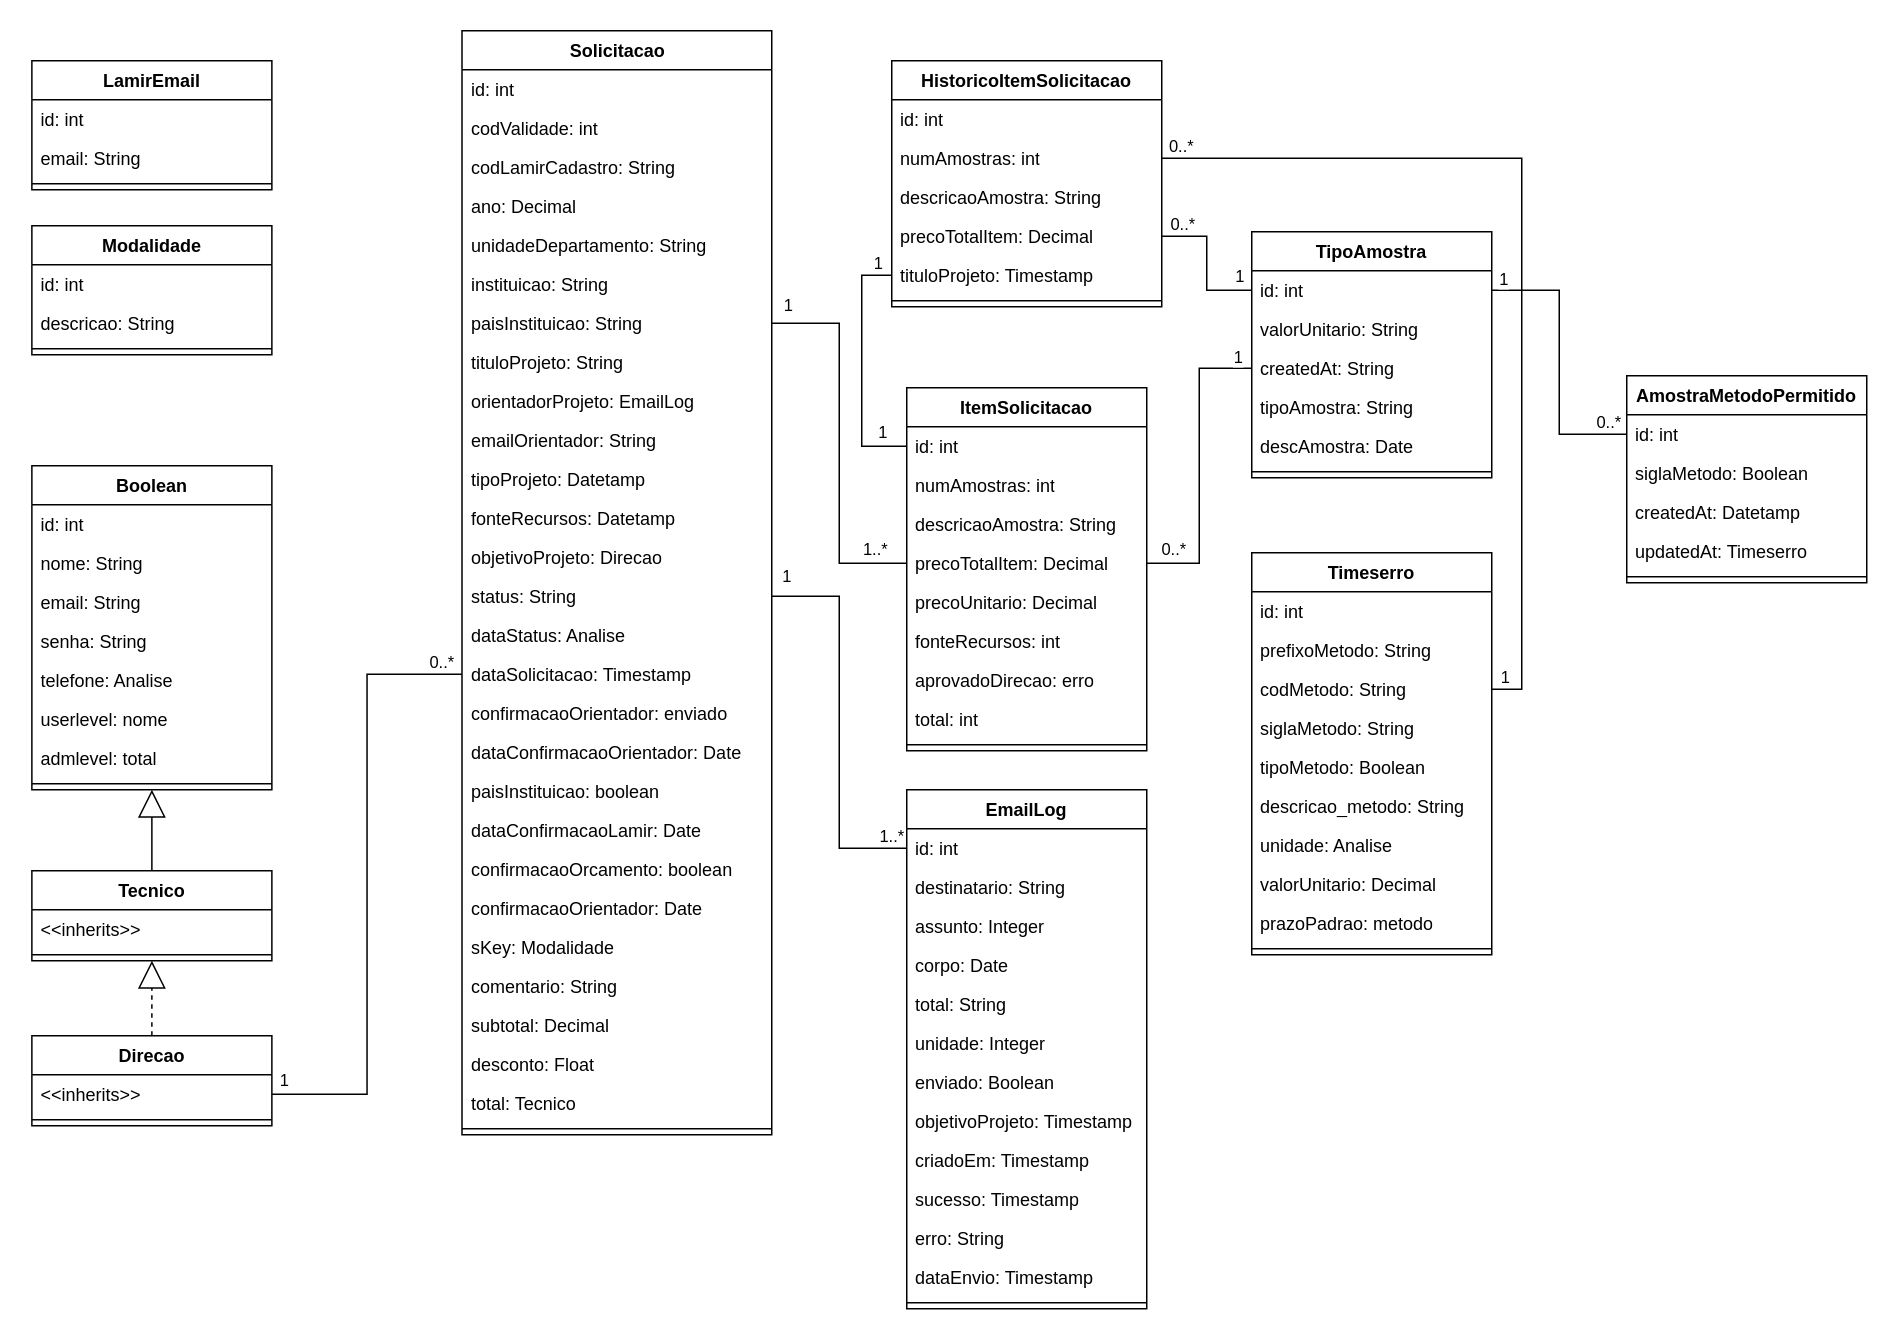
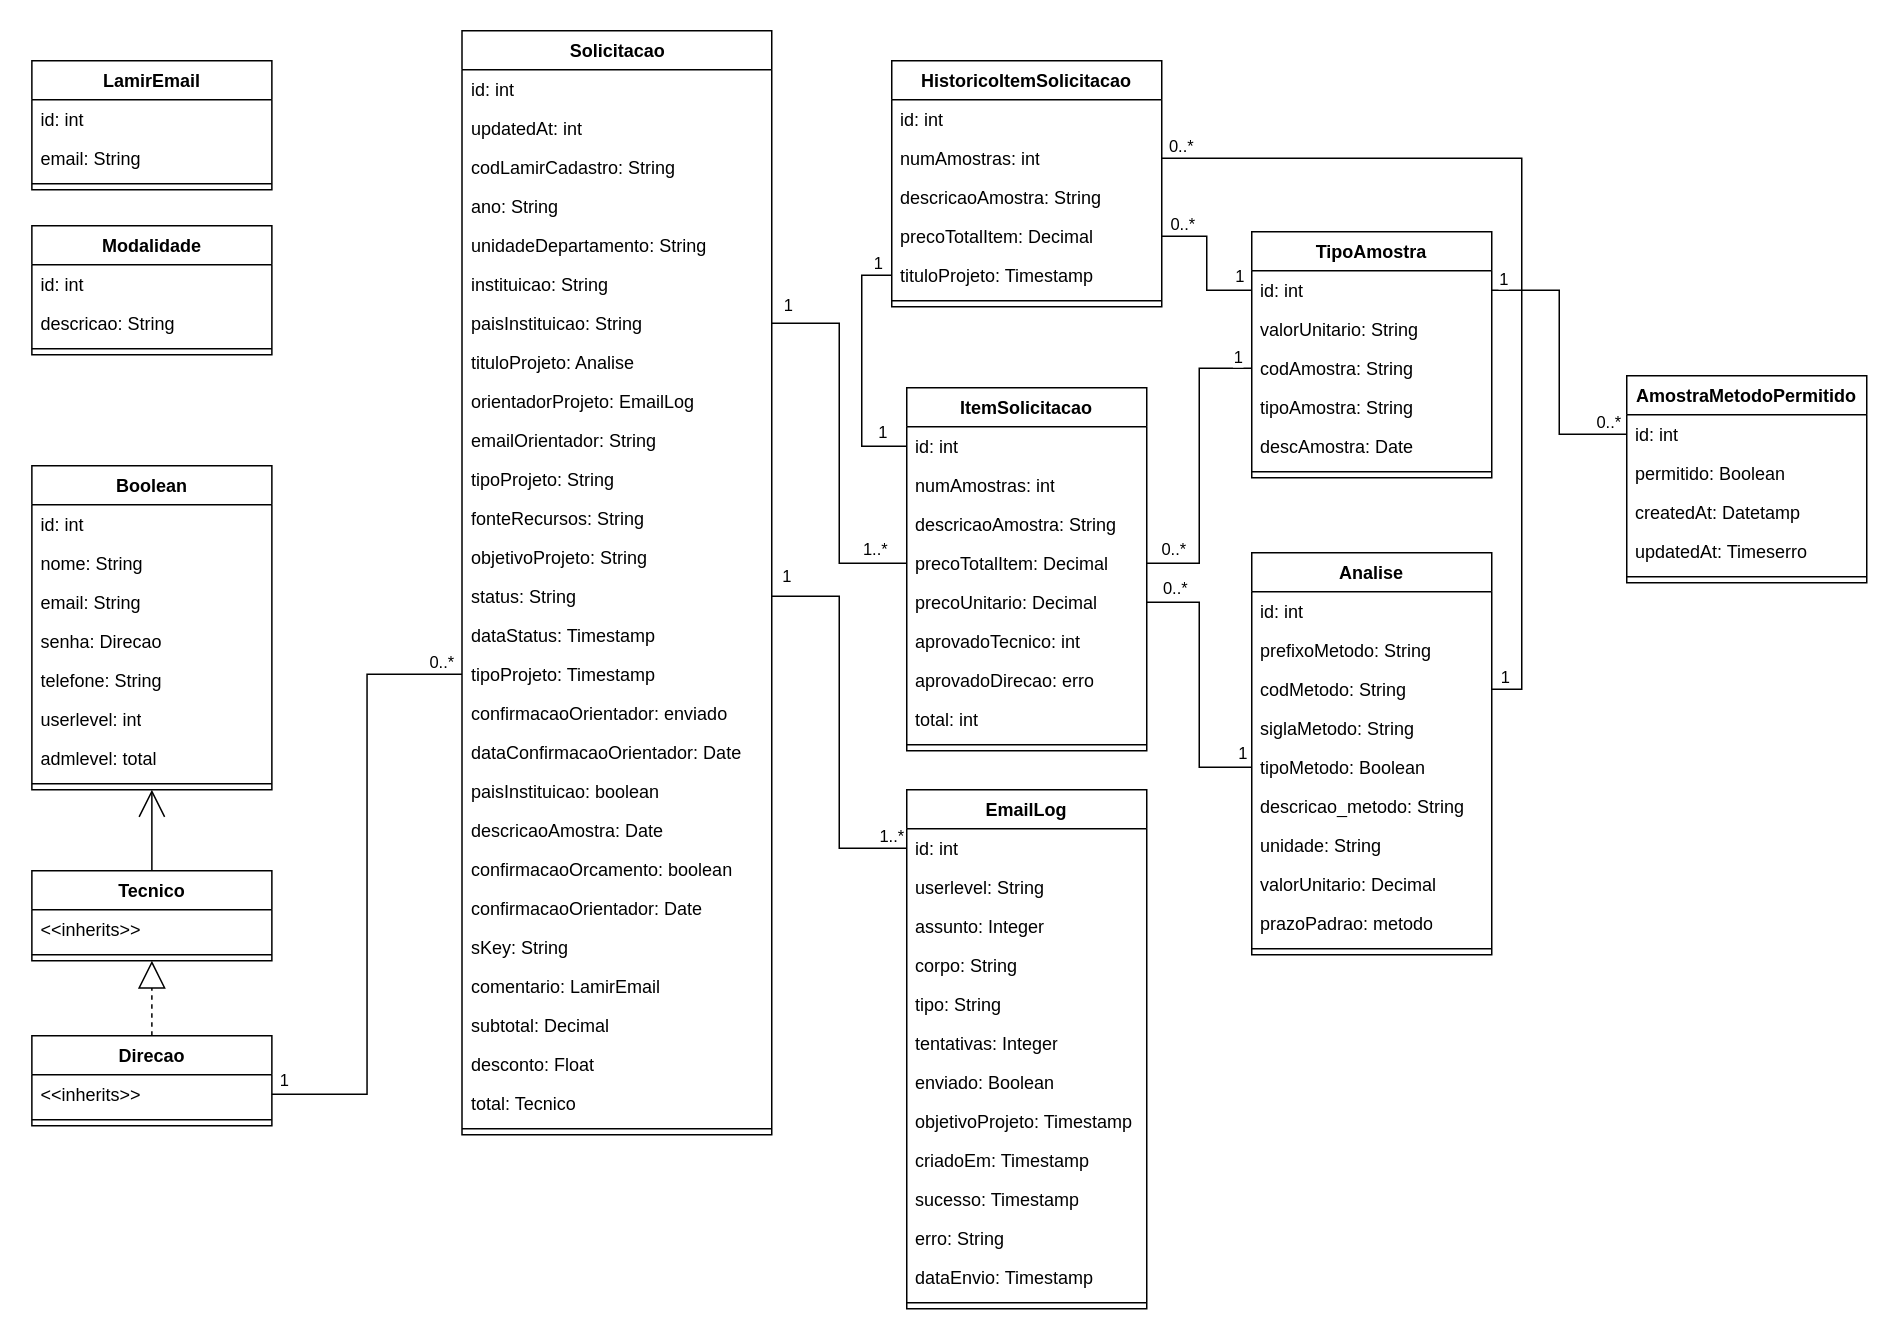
(541, 130) -> (535, 130)
(523, 208) -> (520, 208)
(566, 364) -> (569, 364)
(1339, 370) -> (1344, 370)
(1725, 475) -> (1715, 475)
(571, 481) -> (558, 481)
(583, 520) -> (571, 520)
(583, 559) -> (578, 559)
(1372, 574) -> (1372, 574)
(558, 637) -> (571, 637)
(100, 643) -> (105, 643)
(999, 643) -> (1007, 643)
(589, 676) -> (573, 676)
(115, 682) -> (113, 682)
none -> (1199, 684)
(107, 721) -> (100, 721)
(152, 818) -> (152, 806)
(593, 832) -> (576, 832)
(1330, 847) -> (1327, 847)
(1005, 889) -> (990, 889)
(543, 949) -> (525, 949)
(967, 967) -> (974, 967)
(553, 988) -> (569, 988)
(972, 1006) -> (967, 1006)
(989, 1045) -> (1004, 1045)
